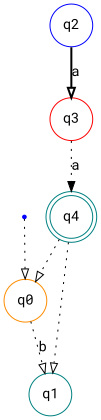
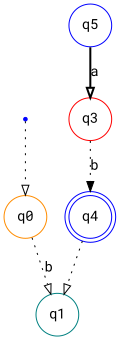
(71, 25) -> (90, 25)
(76, 166) -> (95, 166)
(71, 217) -> (90, 217)
(50, 256) -> none
